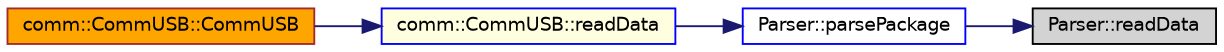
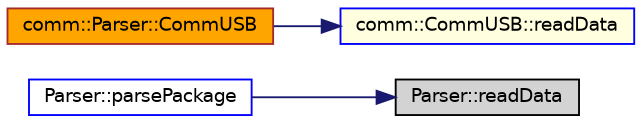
(161, 26) -> (140, 26)
(699, 26) -> none
